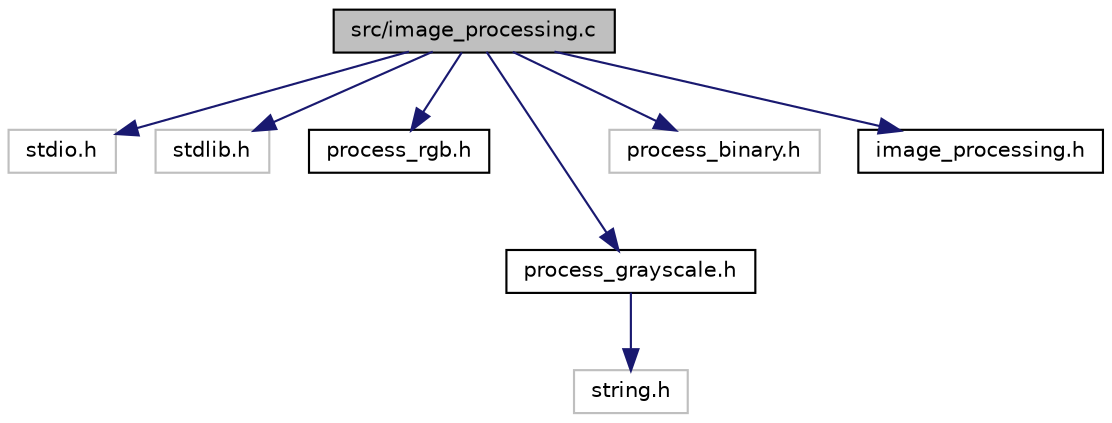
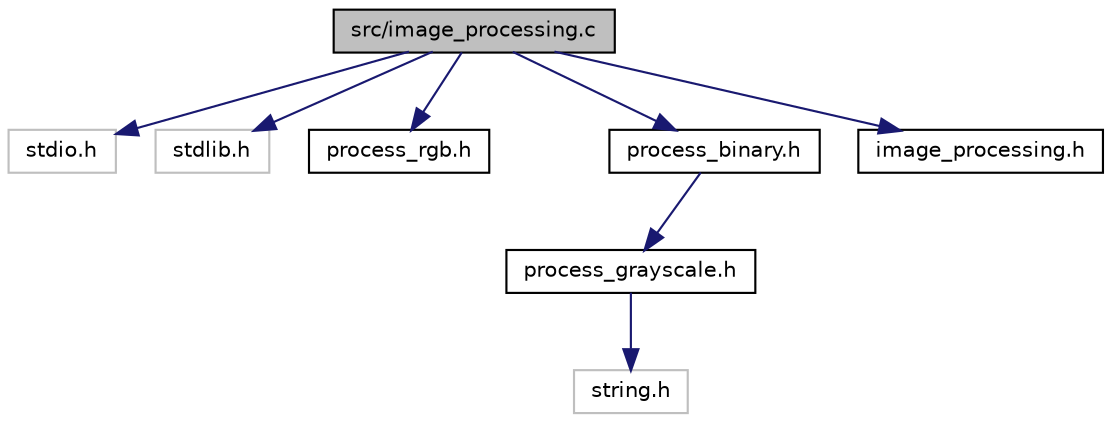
(547, 142) -> (679, 203)
(715, 151) -> (715, 151)
